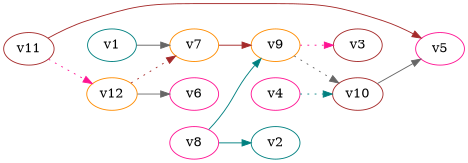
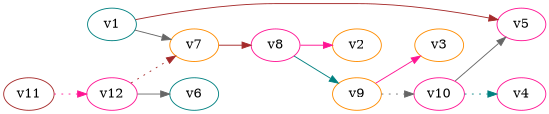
(230, 4) -> (312, 4)
(230, 45) -> (230, 45)
(312, 45) -> (394, 72)
(358, 45) -> (439, 45)
(112, 94) -> (112, 94)
(194, 94) -> (194, 94)
(312, 94) -> (476, 94)
(358, 94) -> (439, 94)
(230, 143) -> (312, 45)
(276, 143) -> (357, 45)
